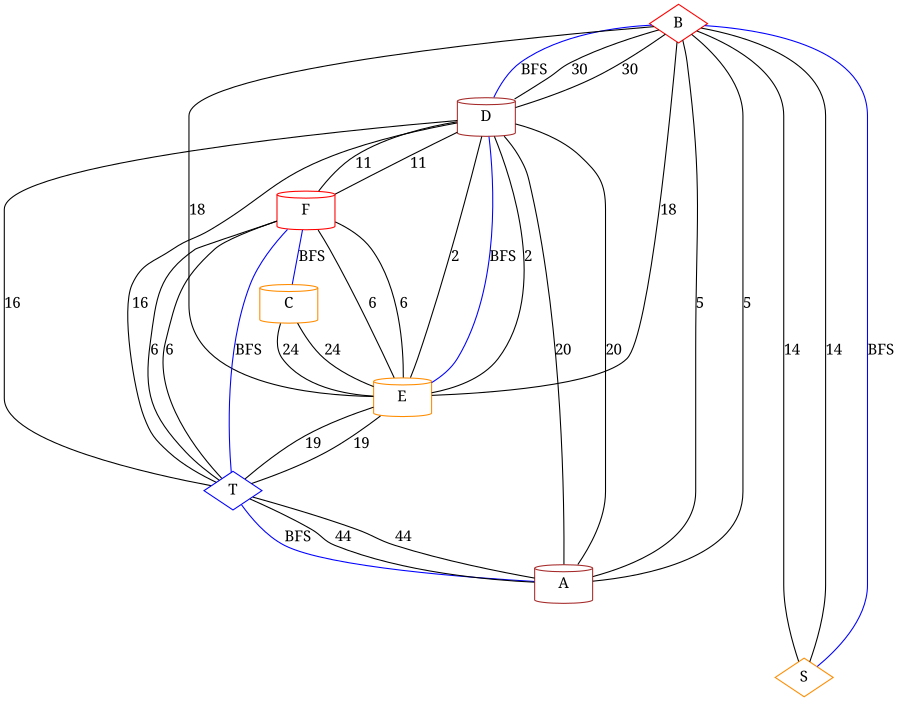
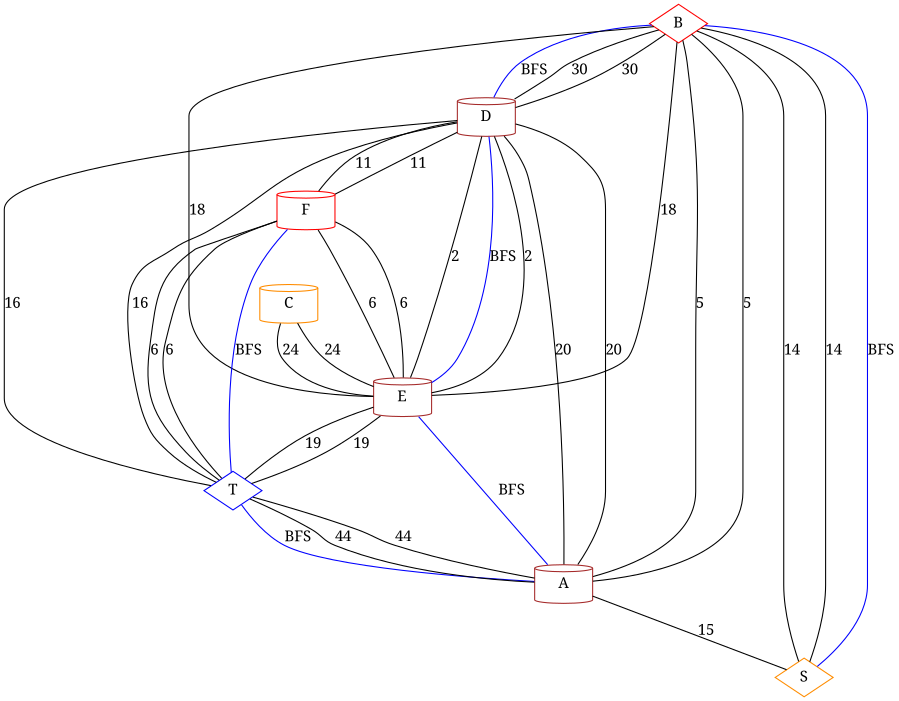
(297, 257) -> none
(403, 397) -> (403, 397)
none -> (483, 491)
none -> (690, 633)
